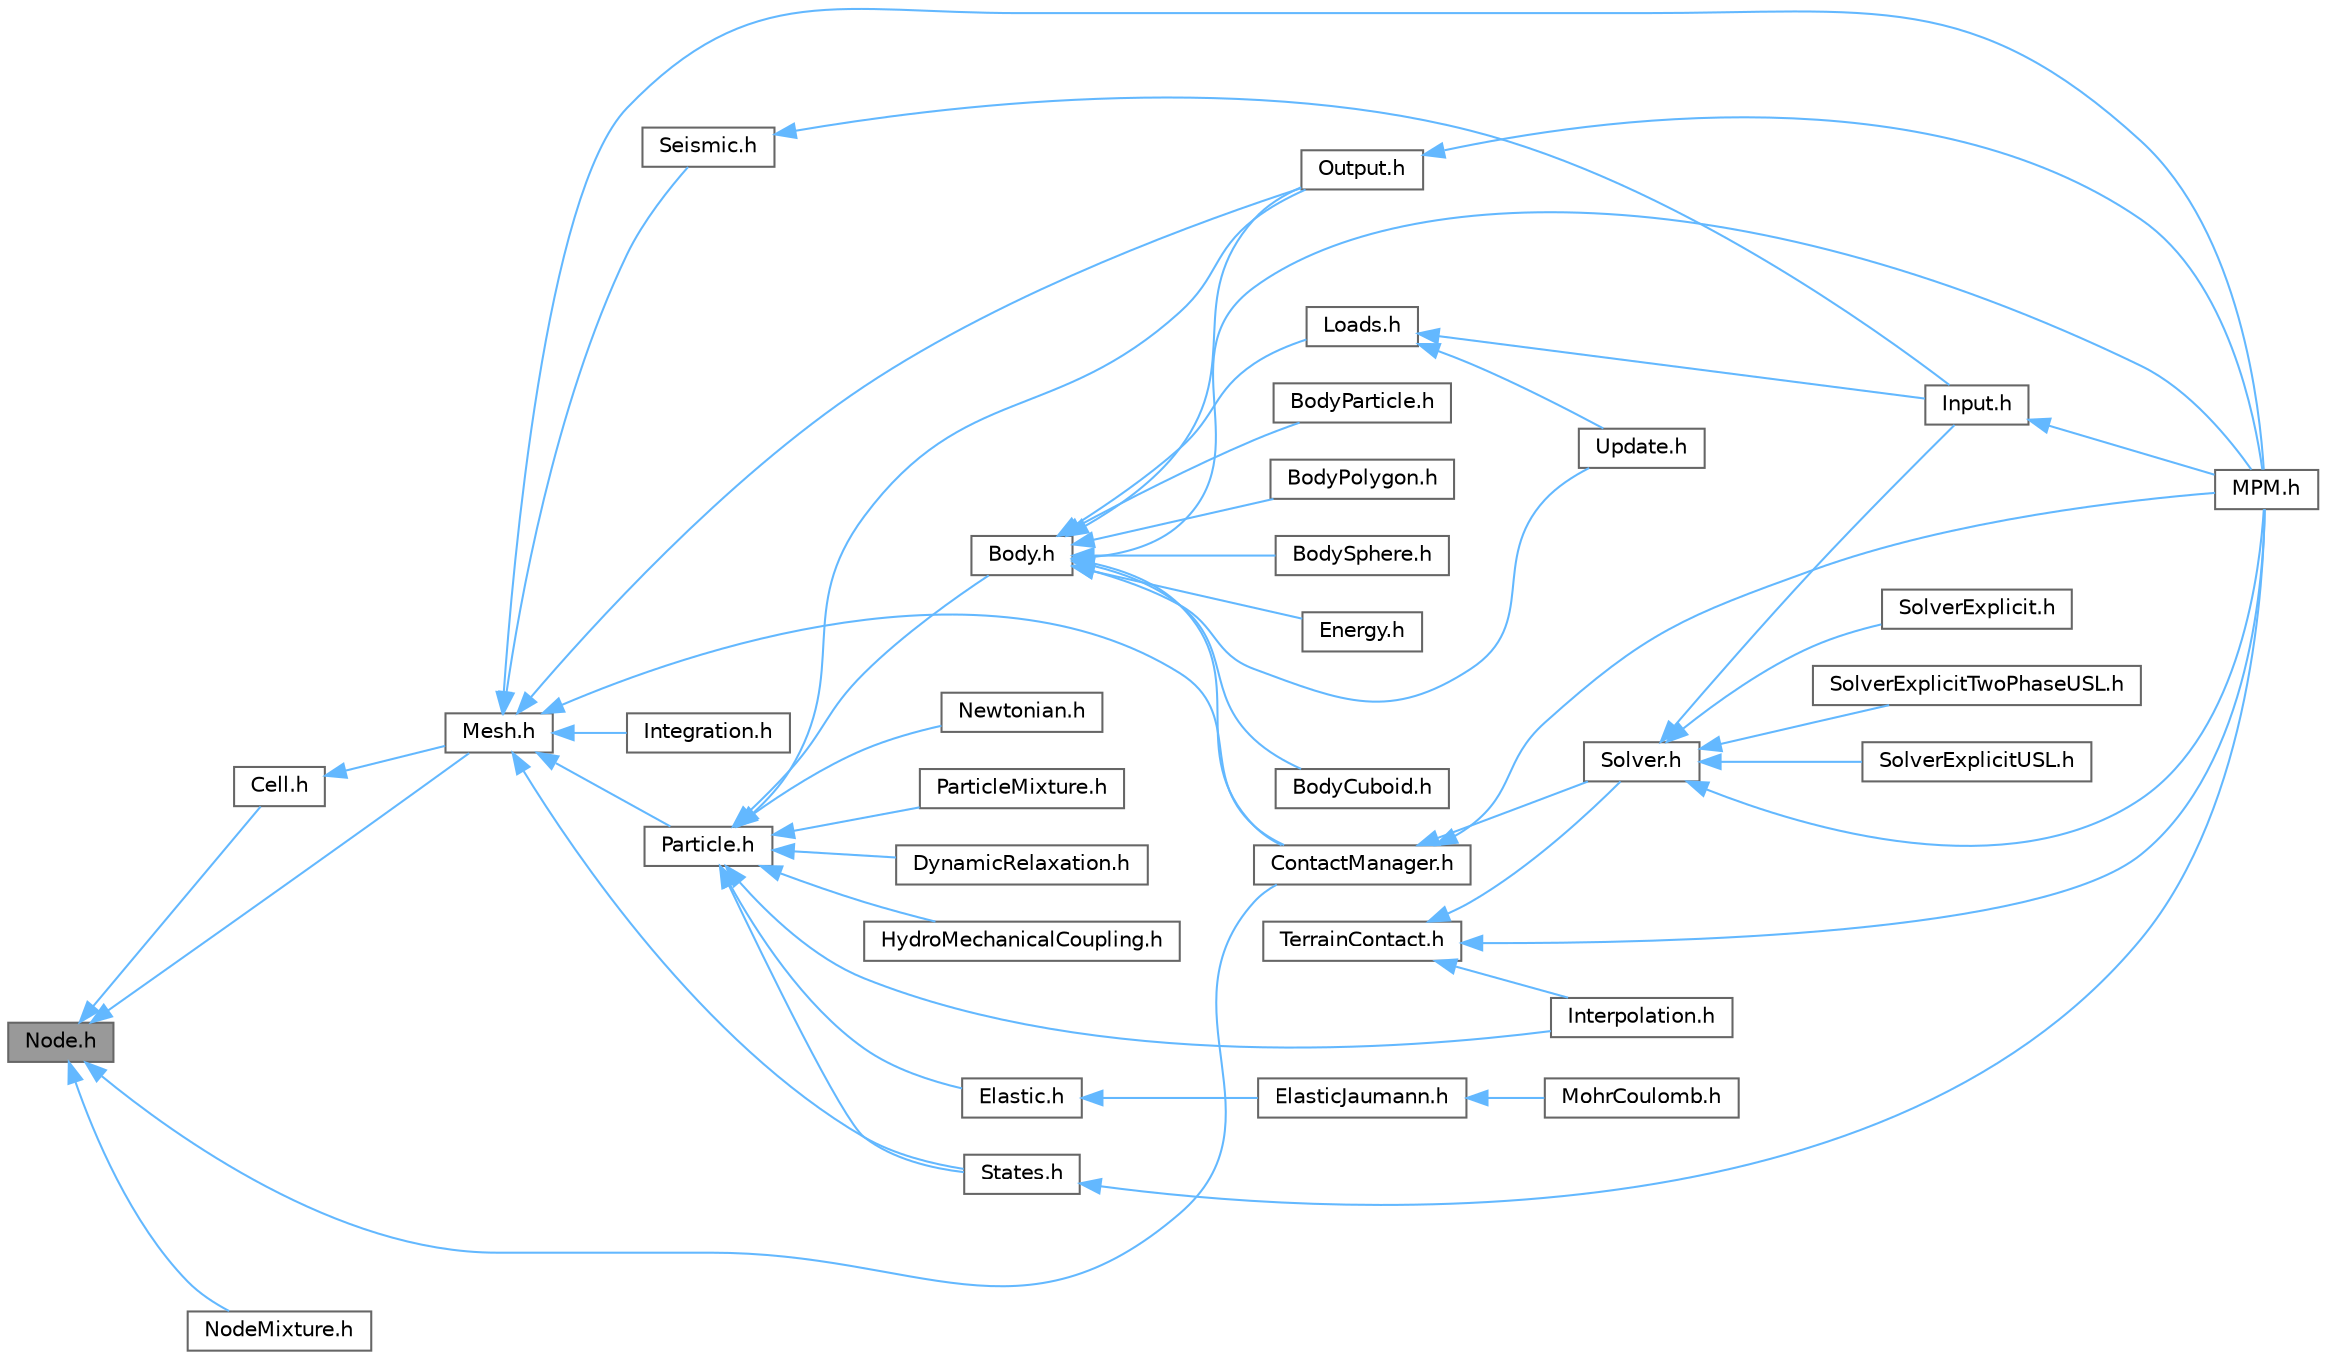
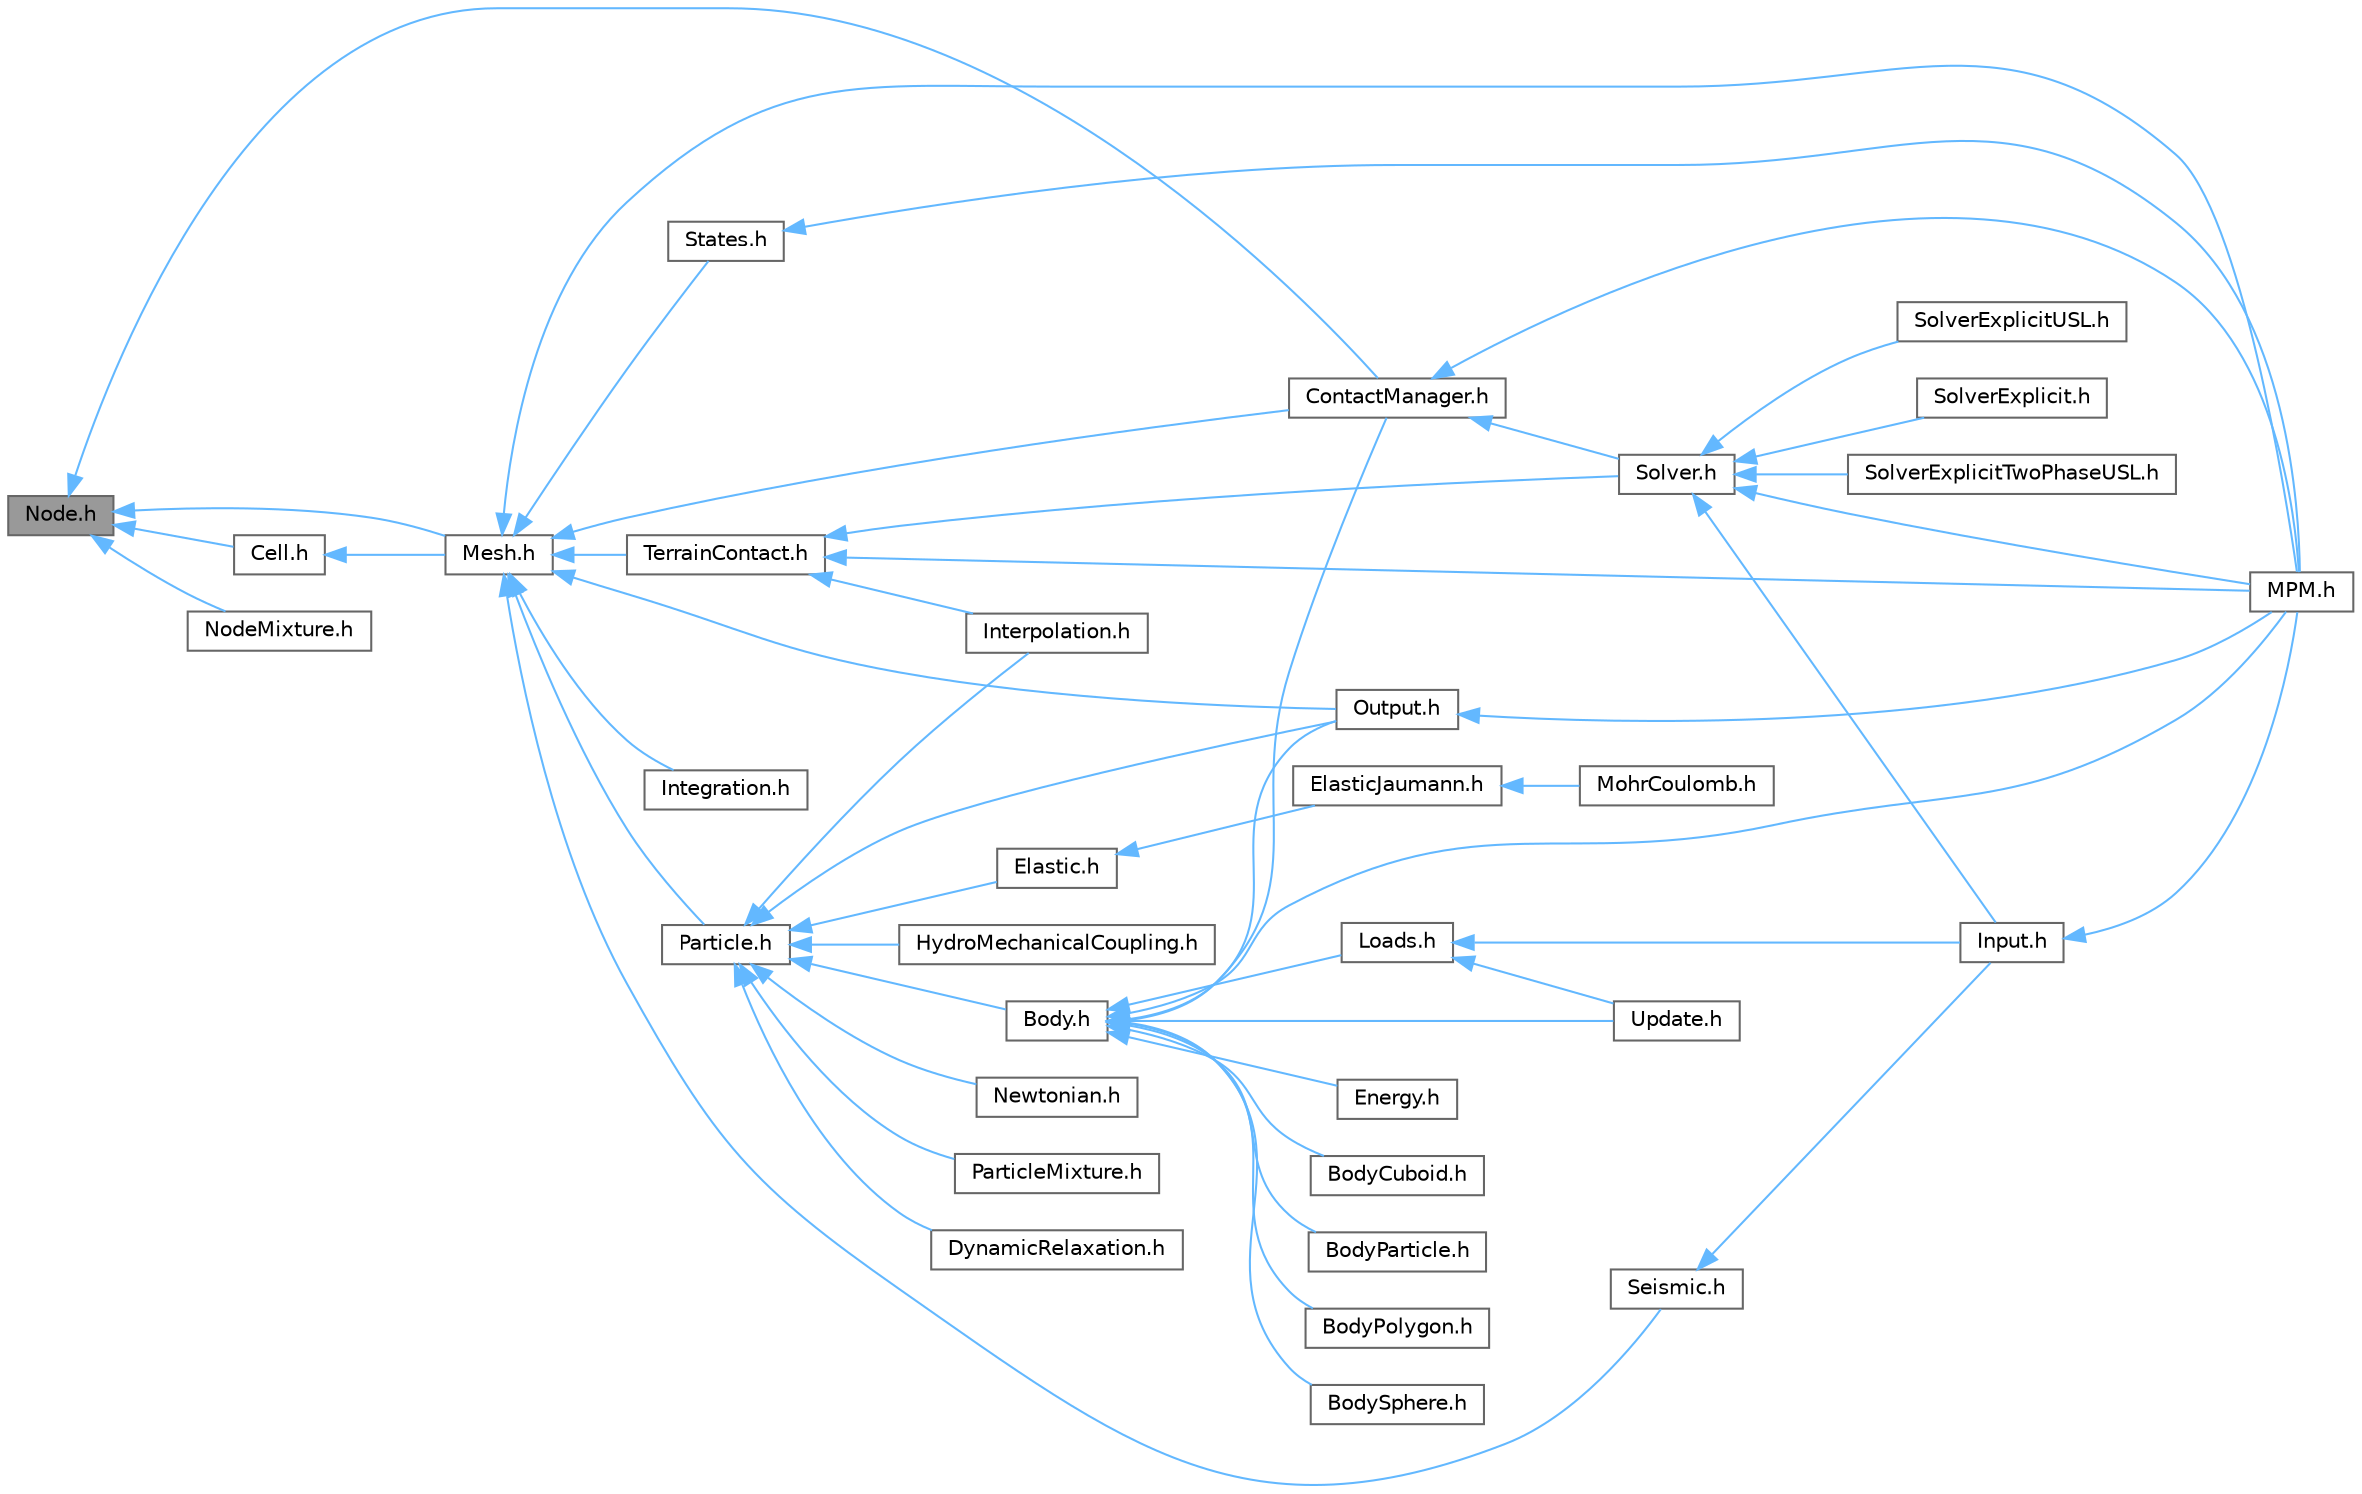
none -> (600, 555)
(817, 1061) -> none
